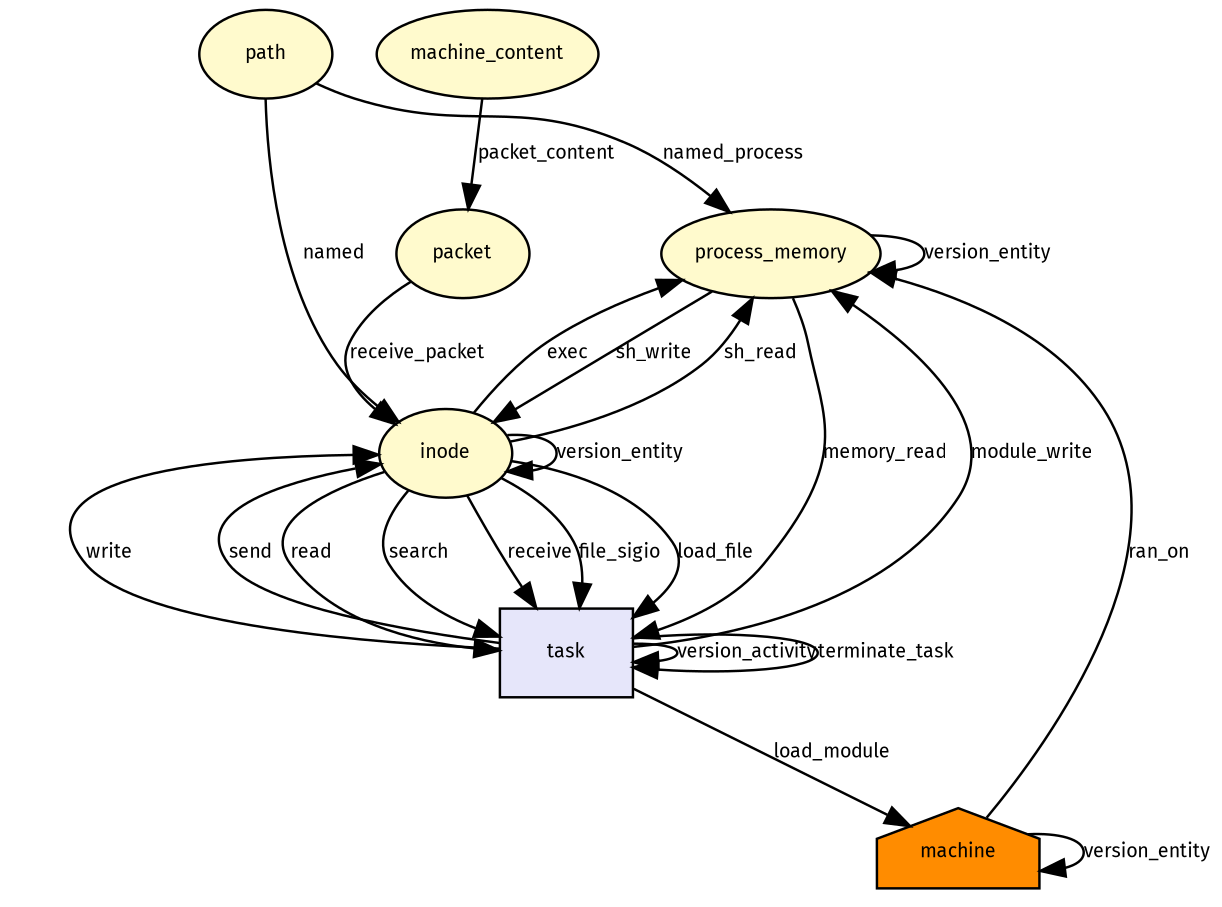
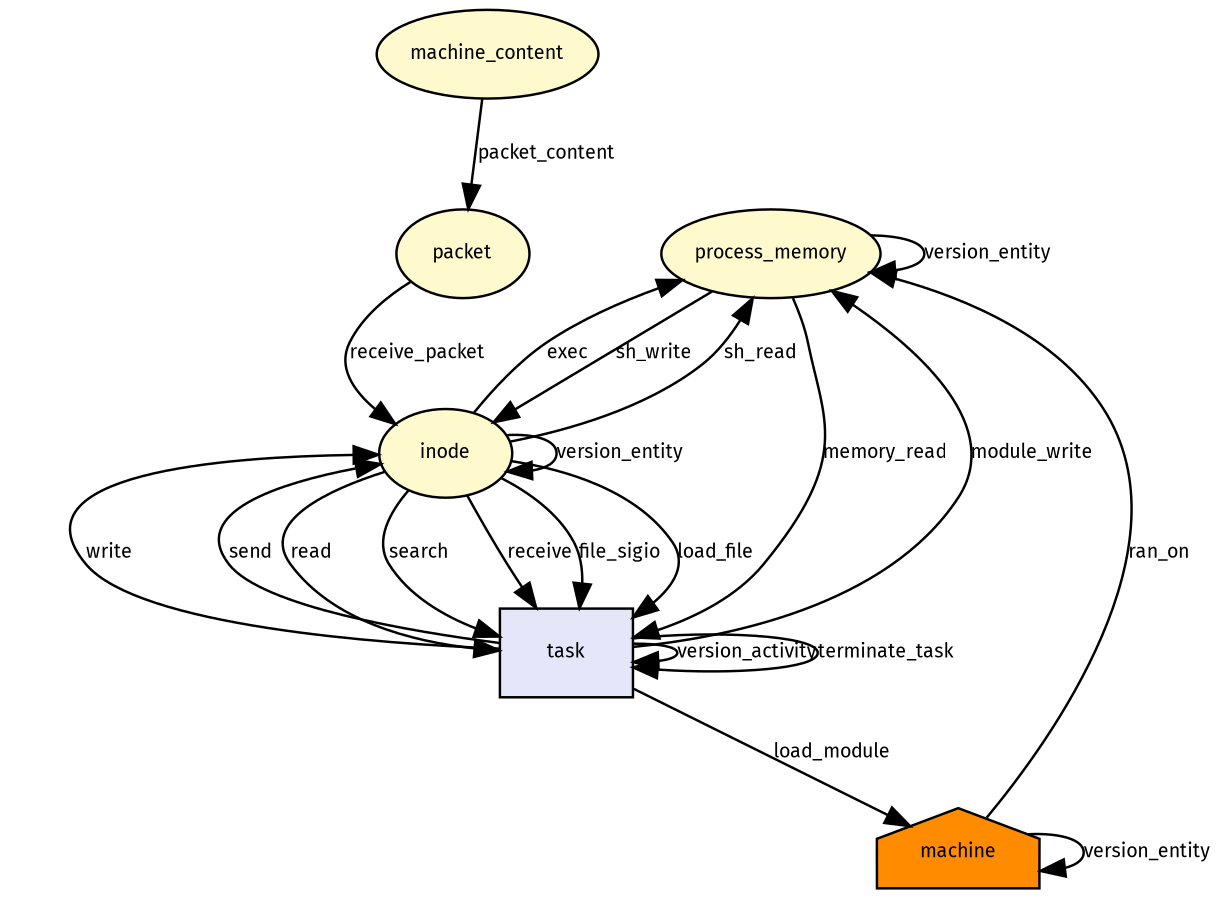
(266, 54) -> none
